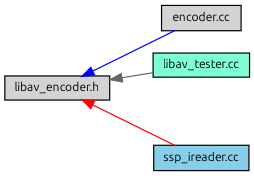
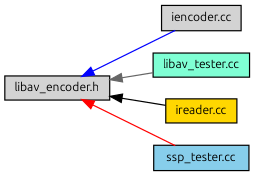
(201, 18) -> (201, 18)
none -> (201, 111)
(201, 158) -> (201, 158)
